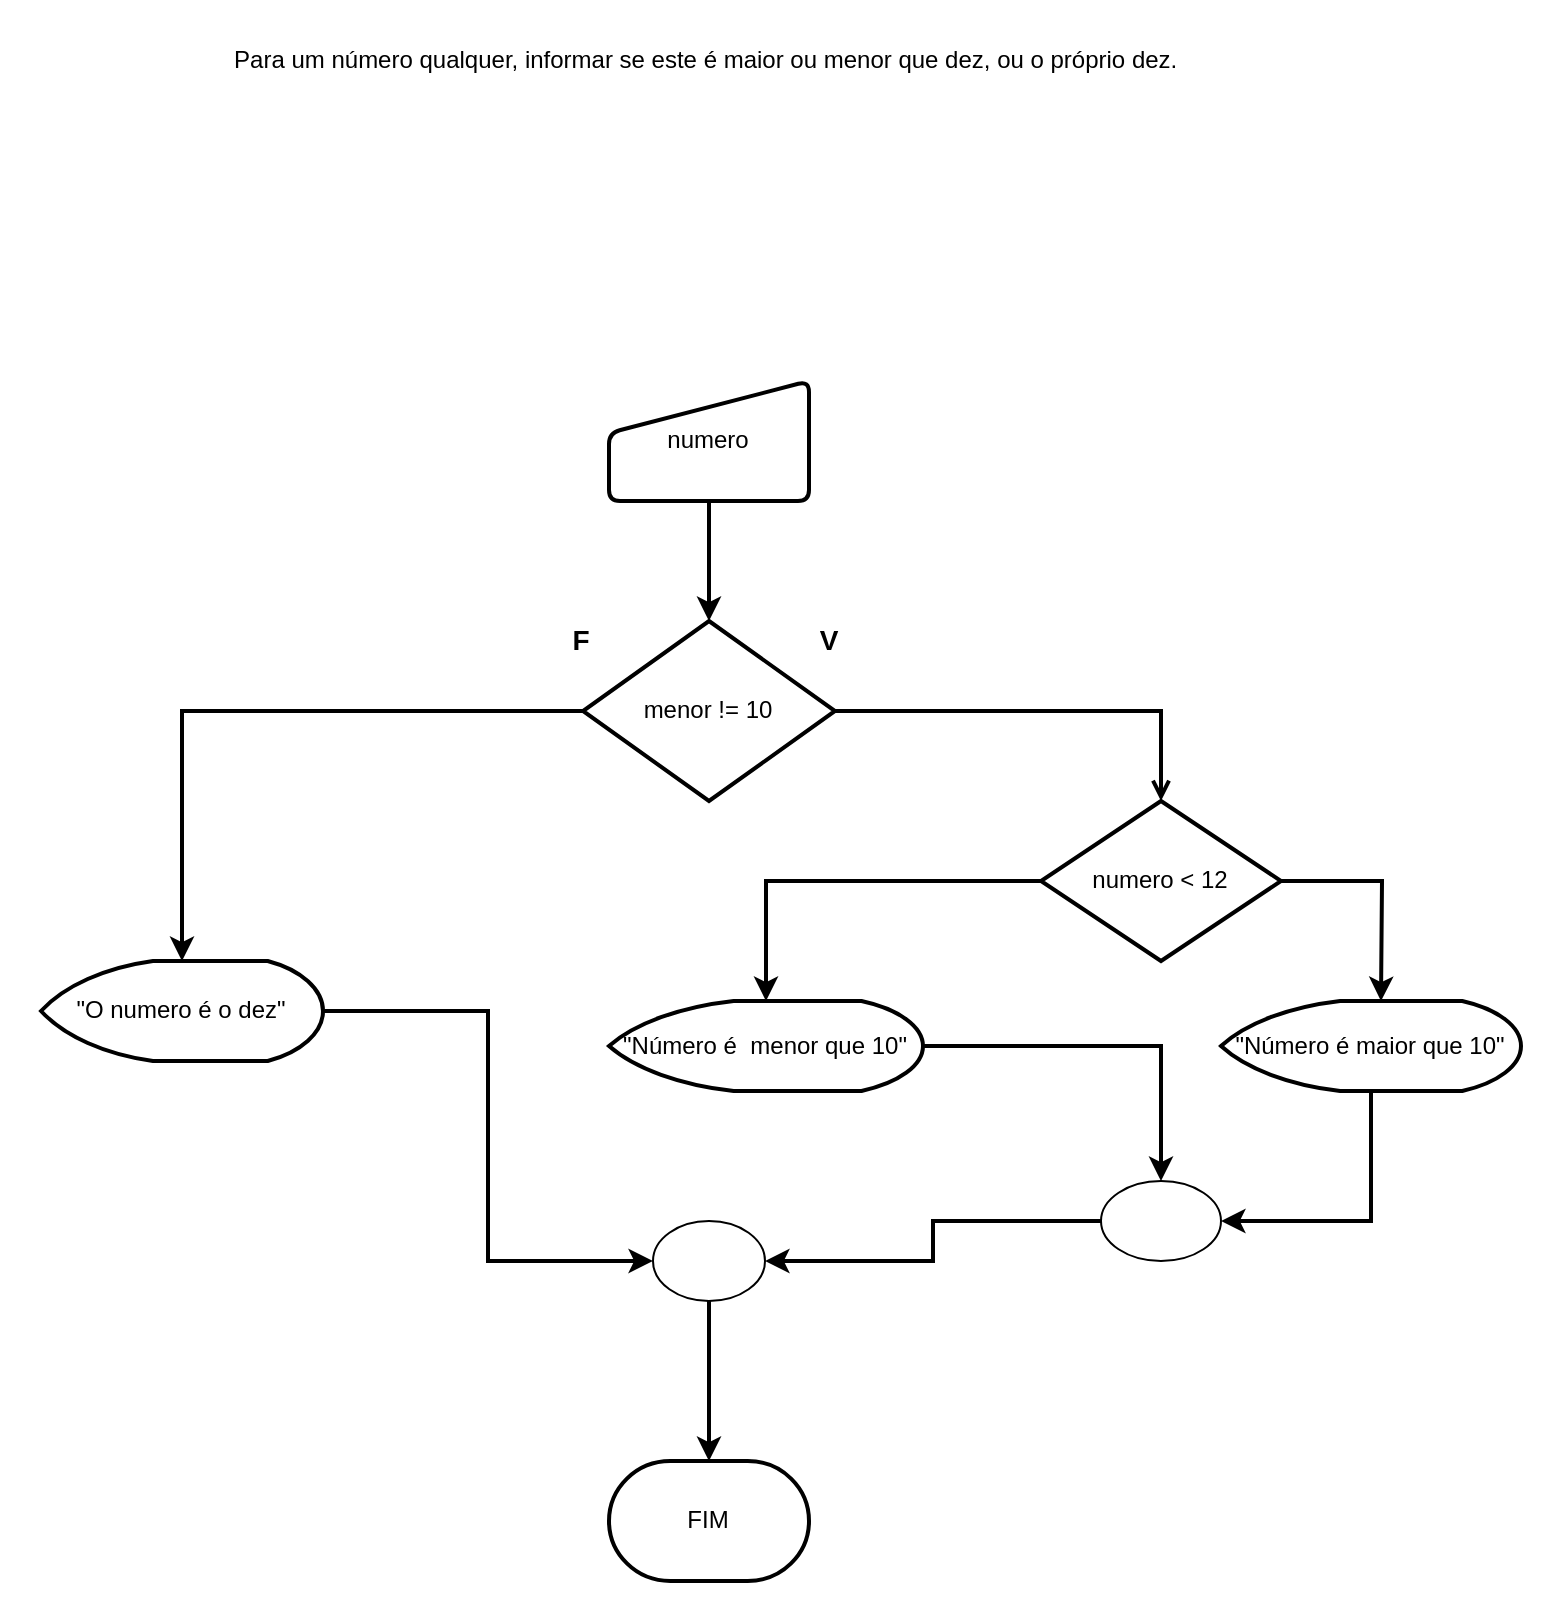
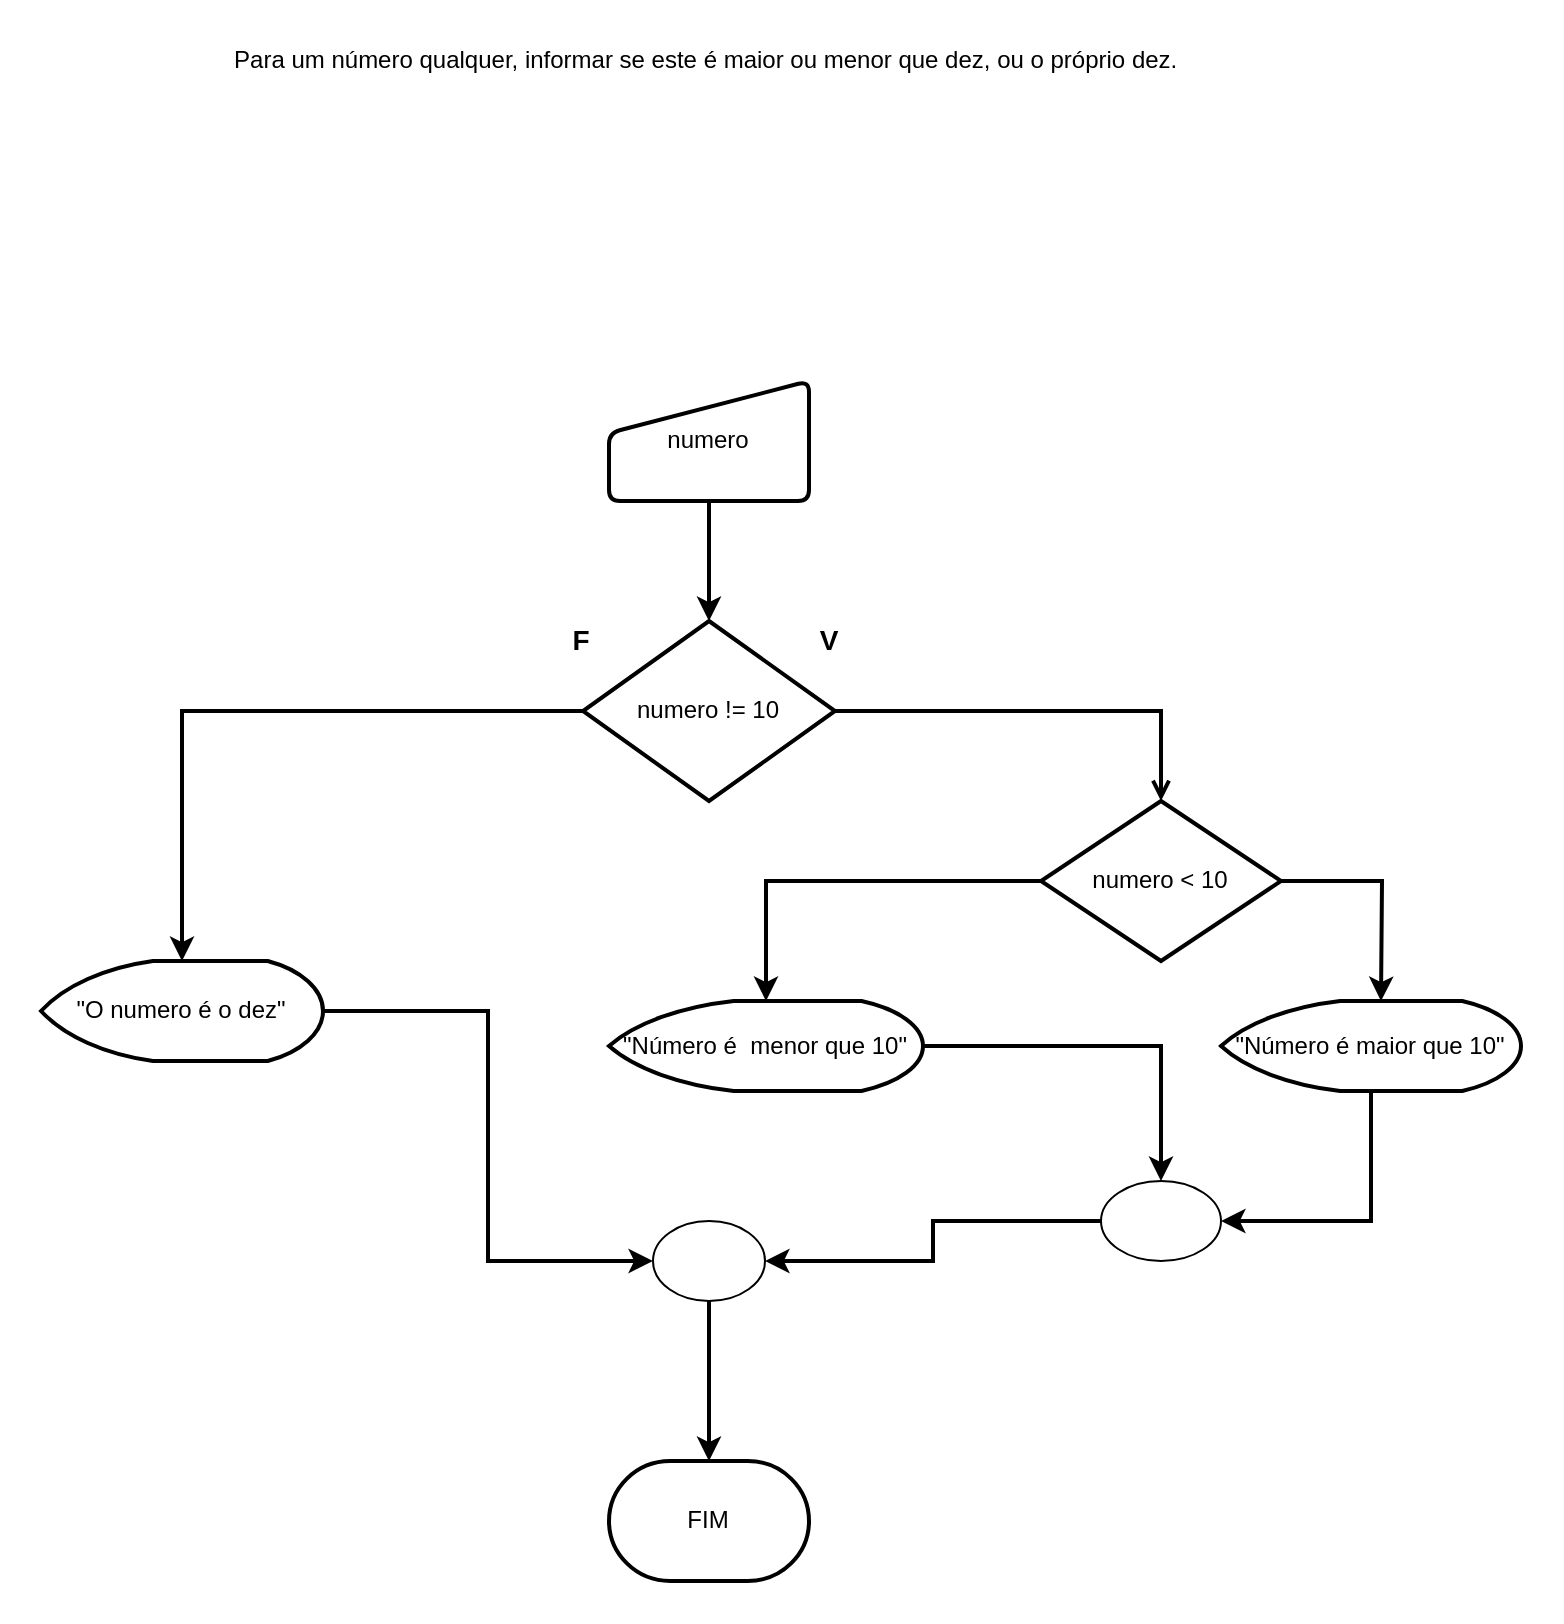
(709, 711) -> (709, 711)
(1161, 881) -> (1161, 881)
